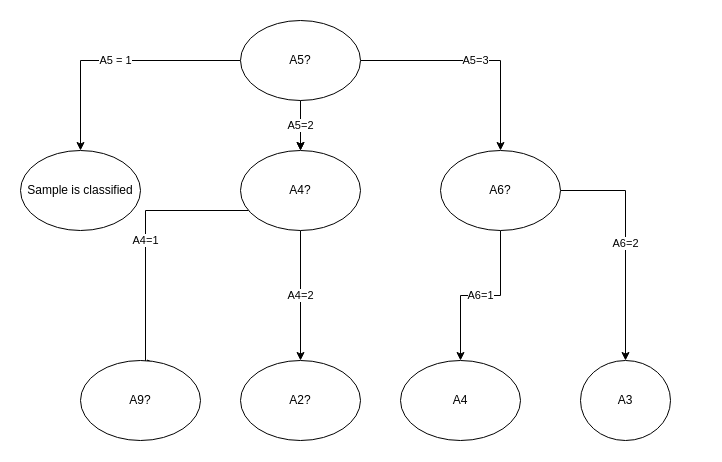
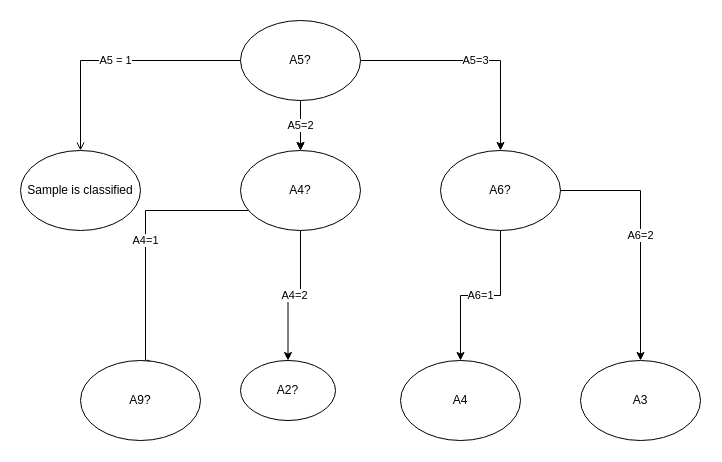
(81, 142) -> (81, 144)
(301, 401) -> (288, 391)
(626, 401) -> (641, 401)
